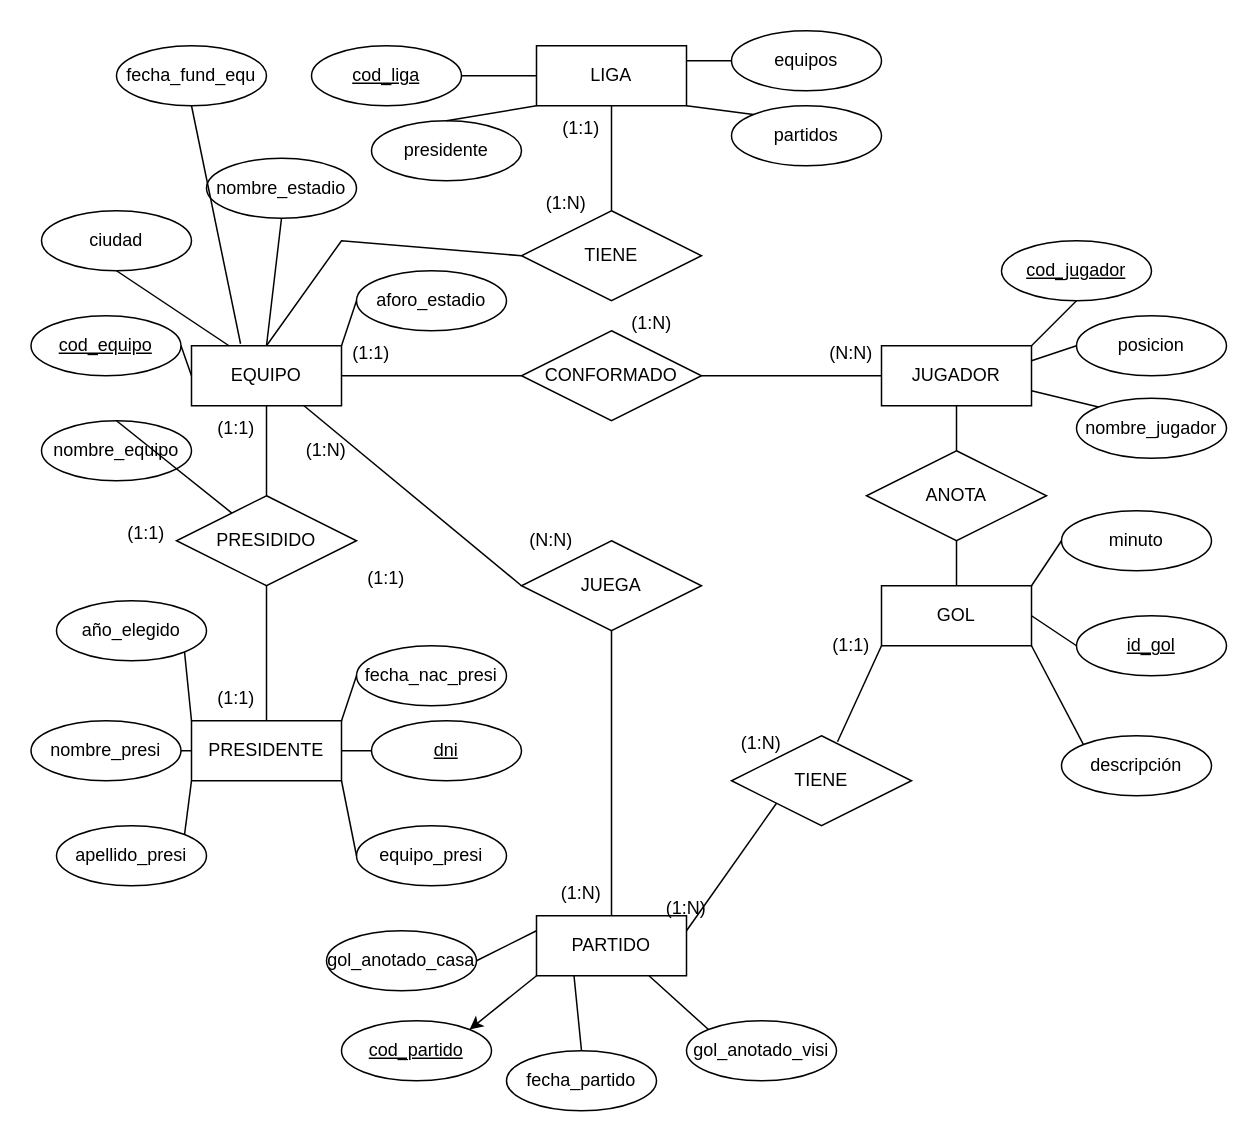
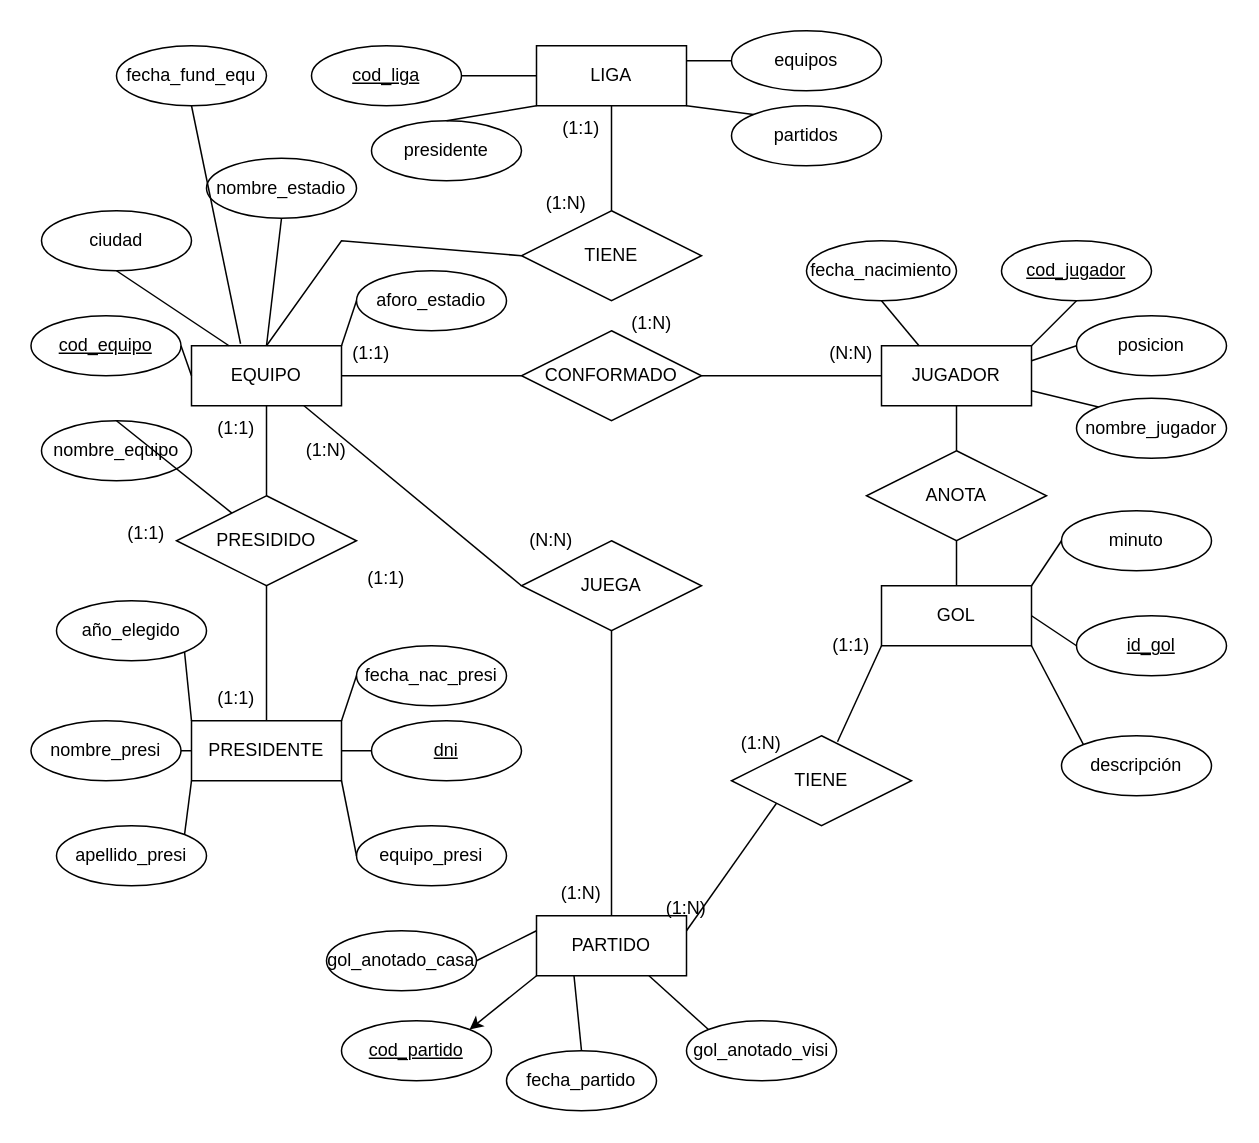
none -> (881, 271)
none -> (900, 323)
